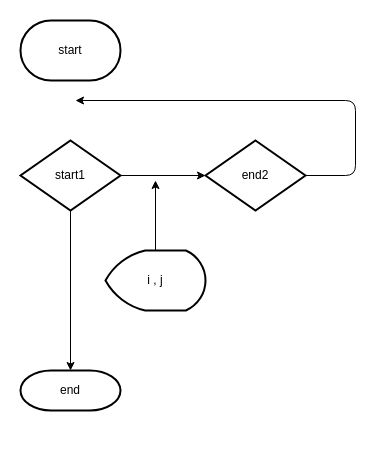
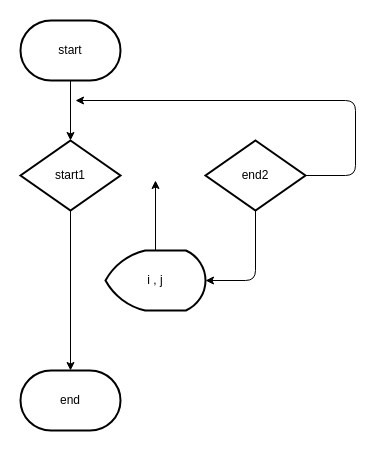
none -> (71, 107)
(160, 176) -> none
none -> (256, 262)
(71, 391) -> (71, 401)
